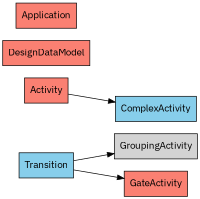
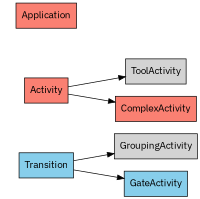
(46, 53) -> none
none -> (156, 71)
(156, 109) -> (156, 109)
(156, 184) -> (156, 184)
